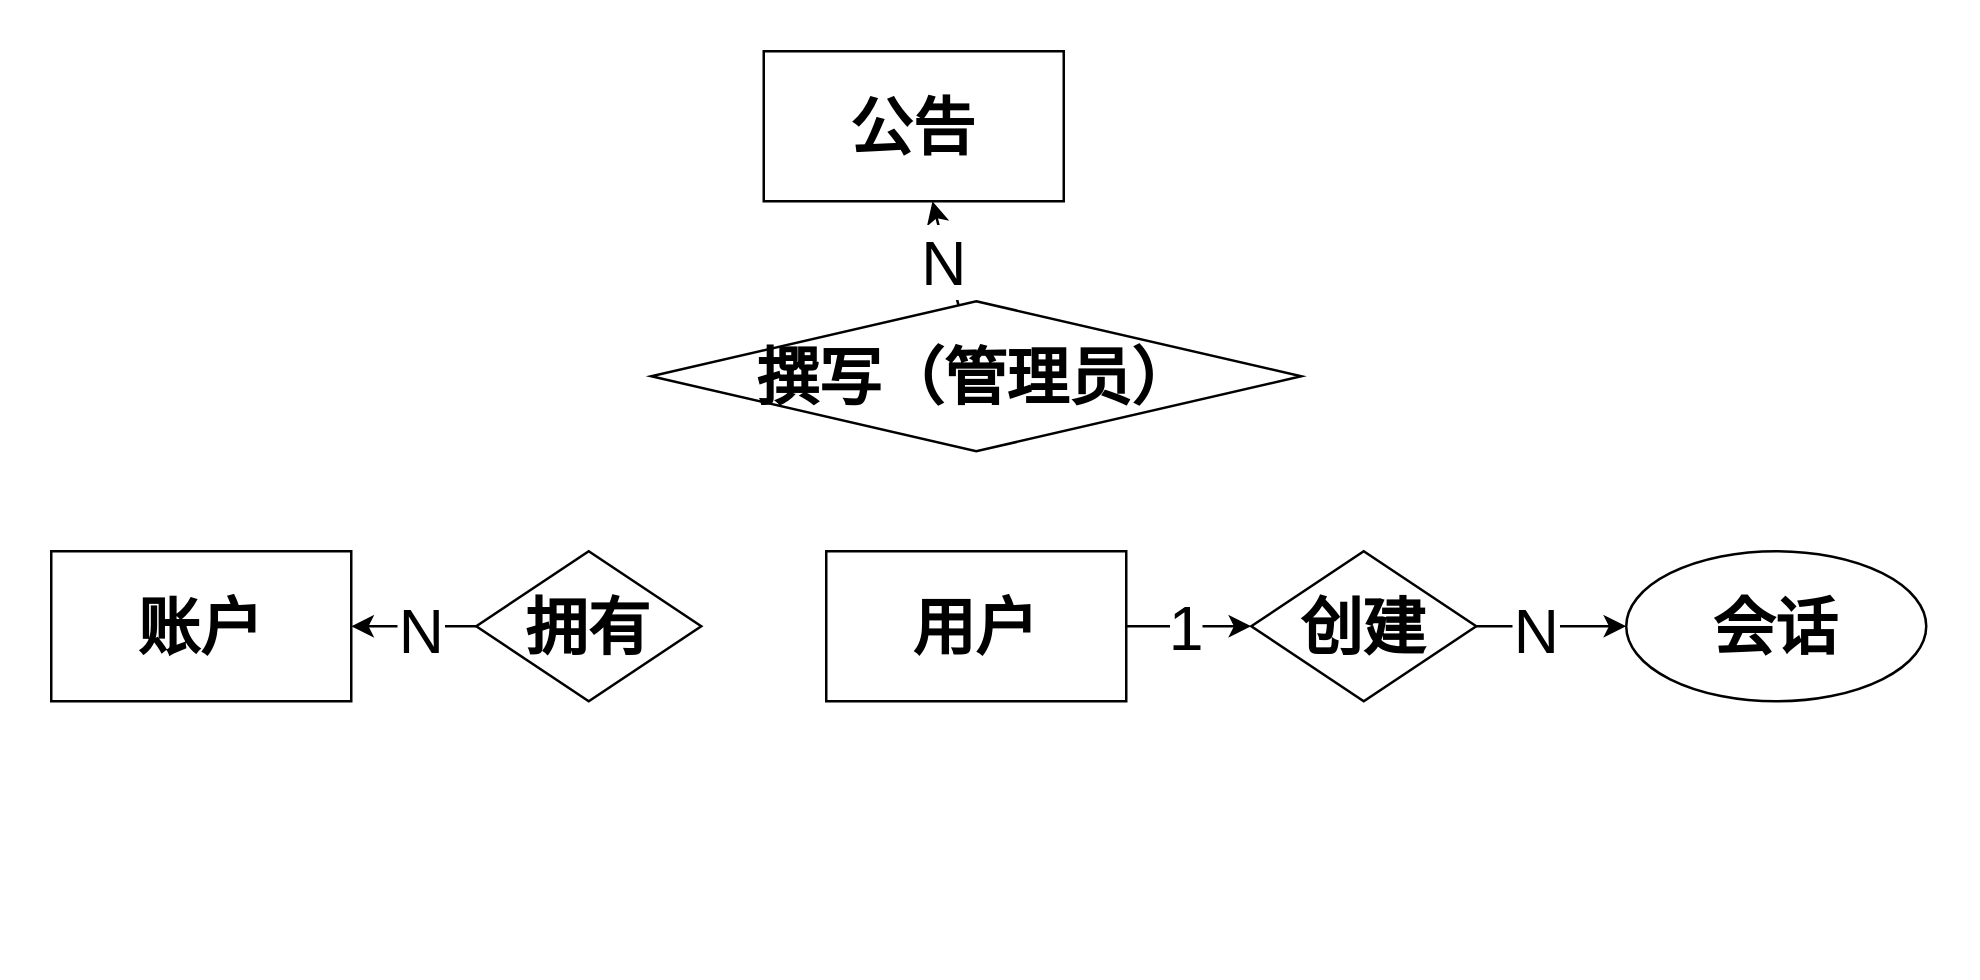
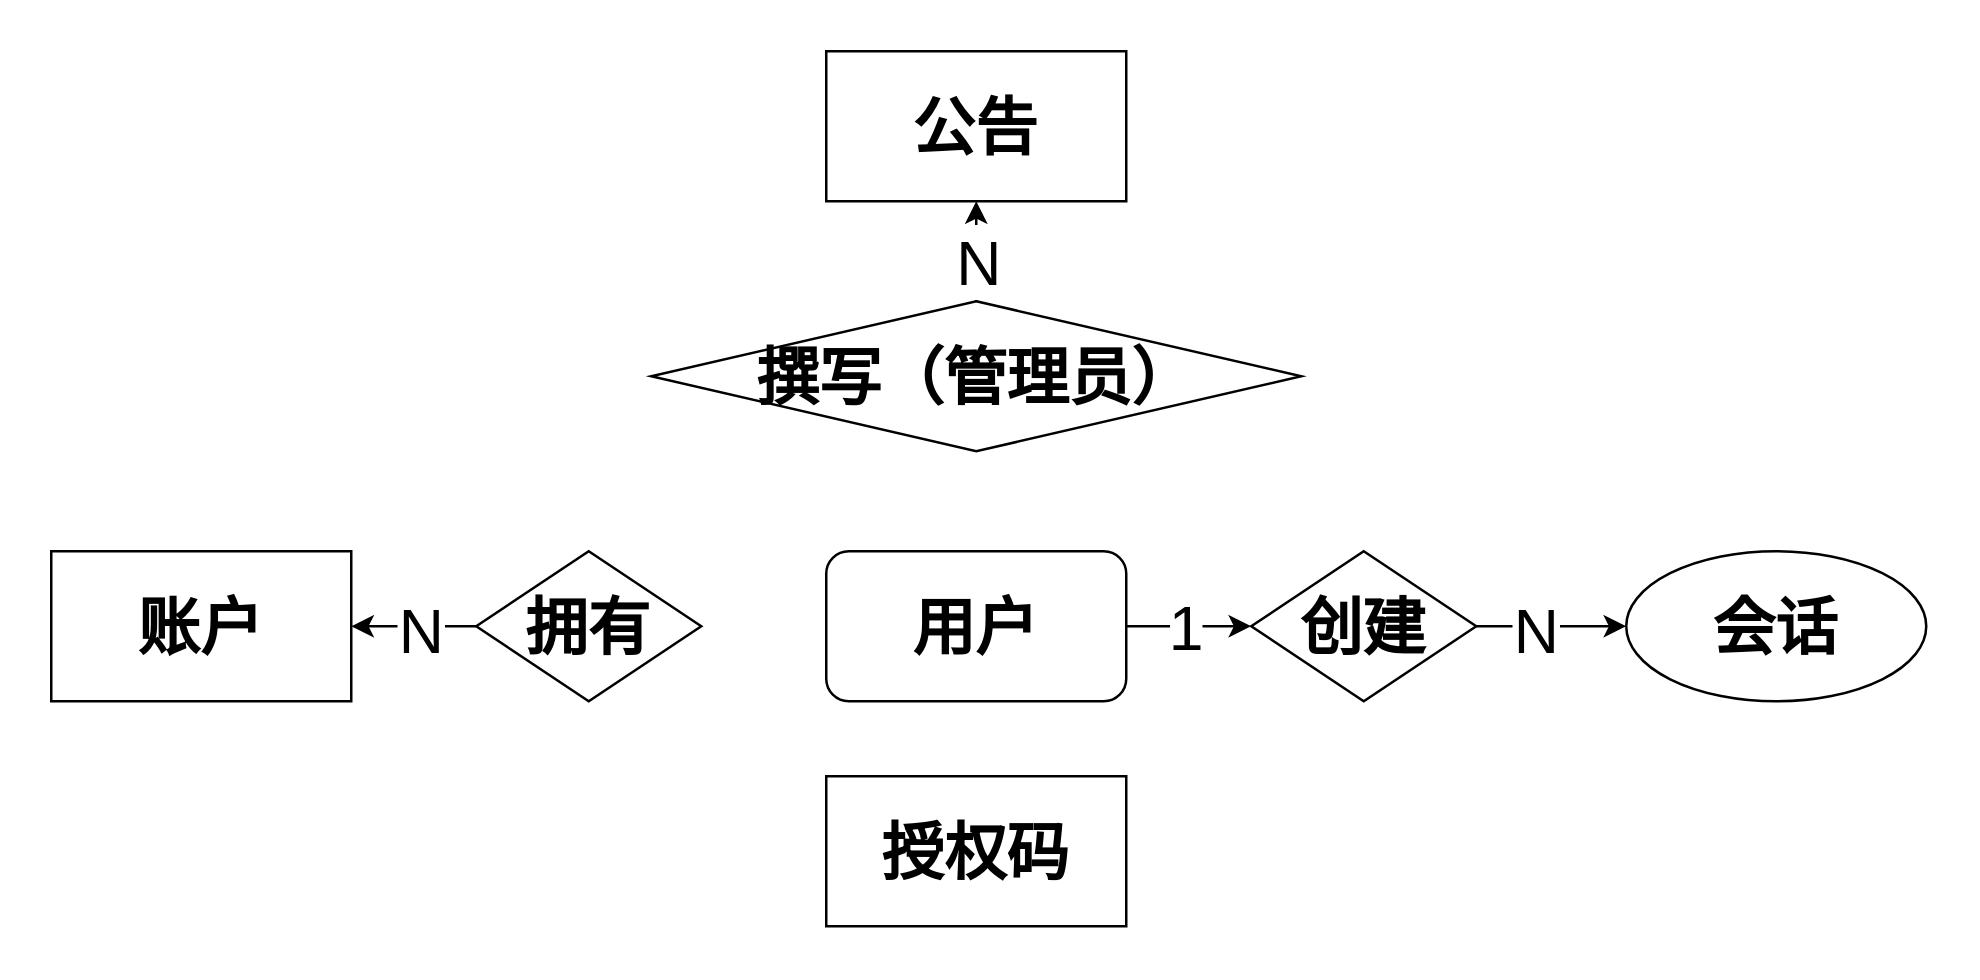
(914, 126) -> (976, 126)
(976, 626) -> (976, 626)
none -> (976, 851)
